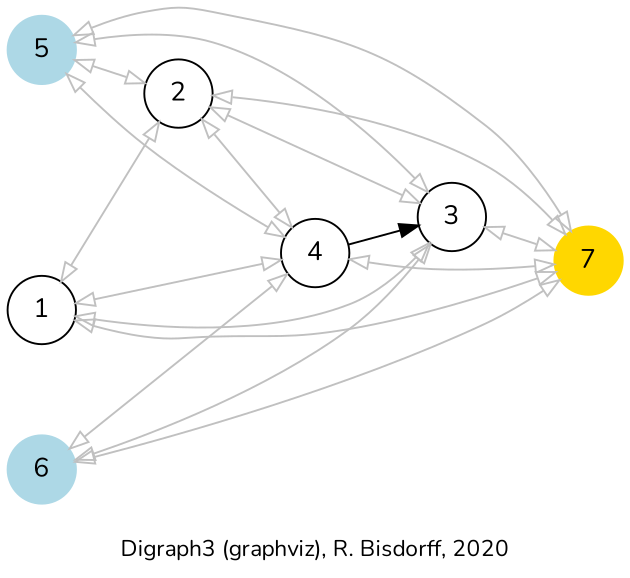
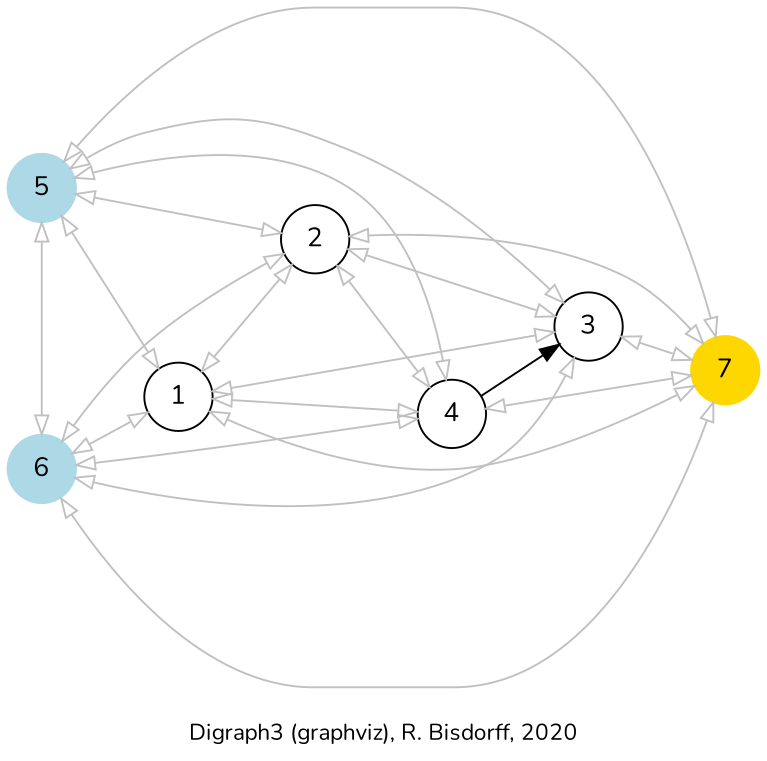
none -> (110, 292)
none -> (42, 329)
none -> (160, 332)
none -> (110, 433)
